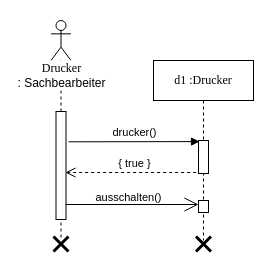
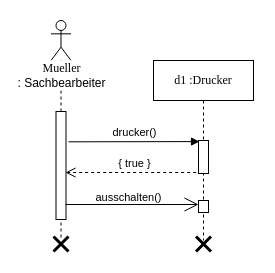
(62, 76) -> (62, 76)
